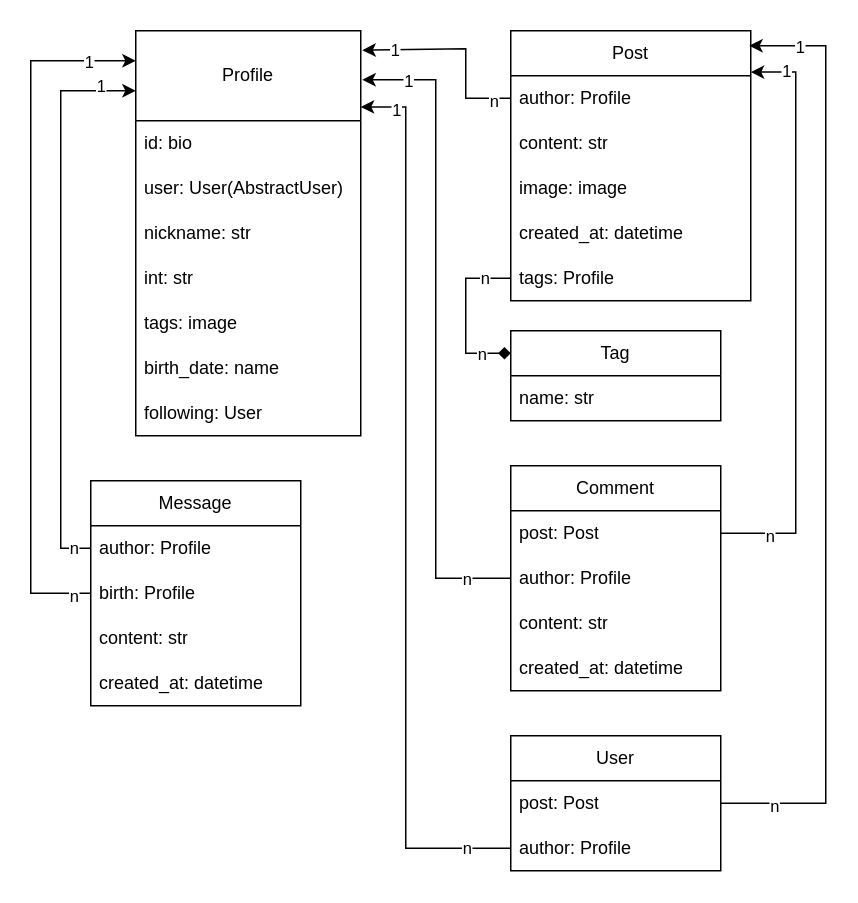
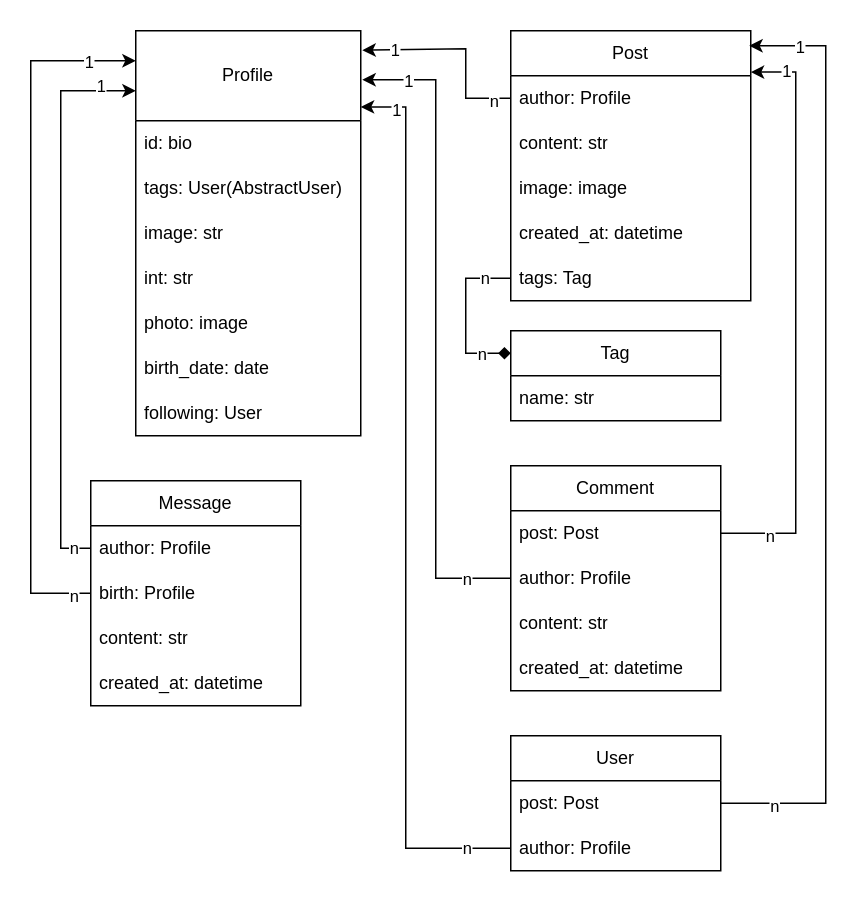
(250, 188) -> (250, 188)
(203, 233) -> (188, 233)
(576, 278) -> (560, 278)
(193, 323) -> (198, 323)
(218, 368) -> (218, 368)
